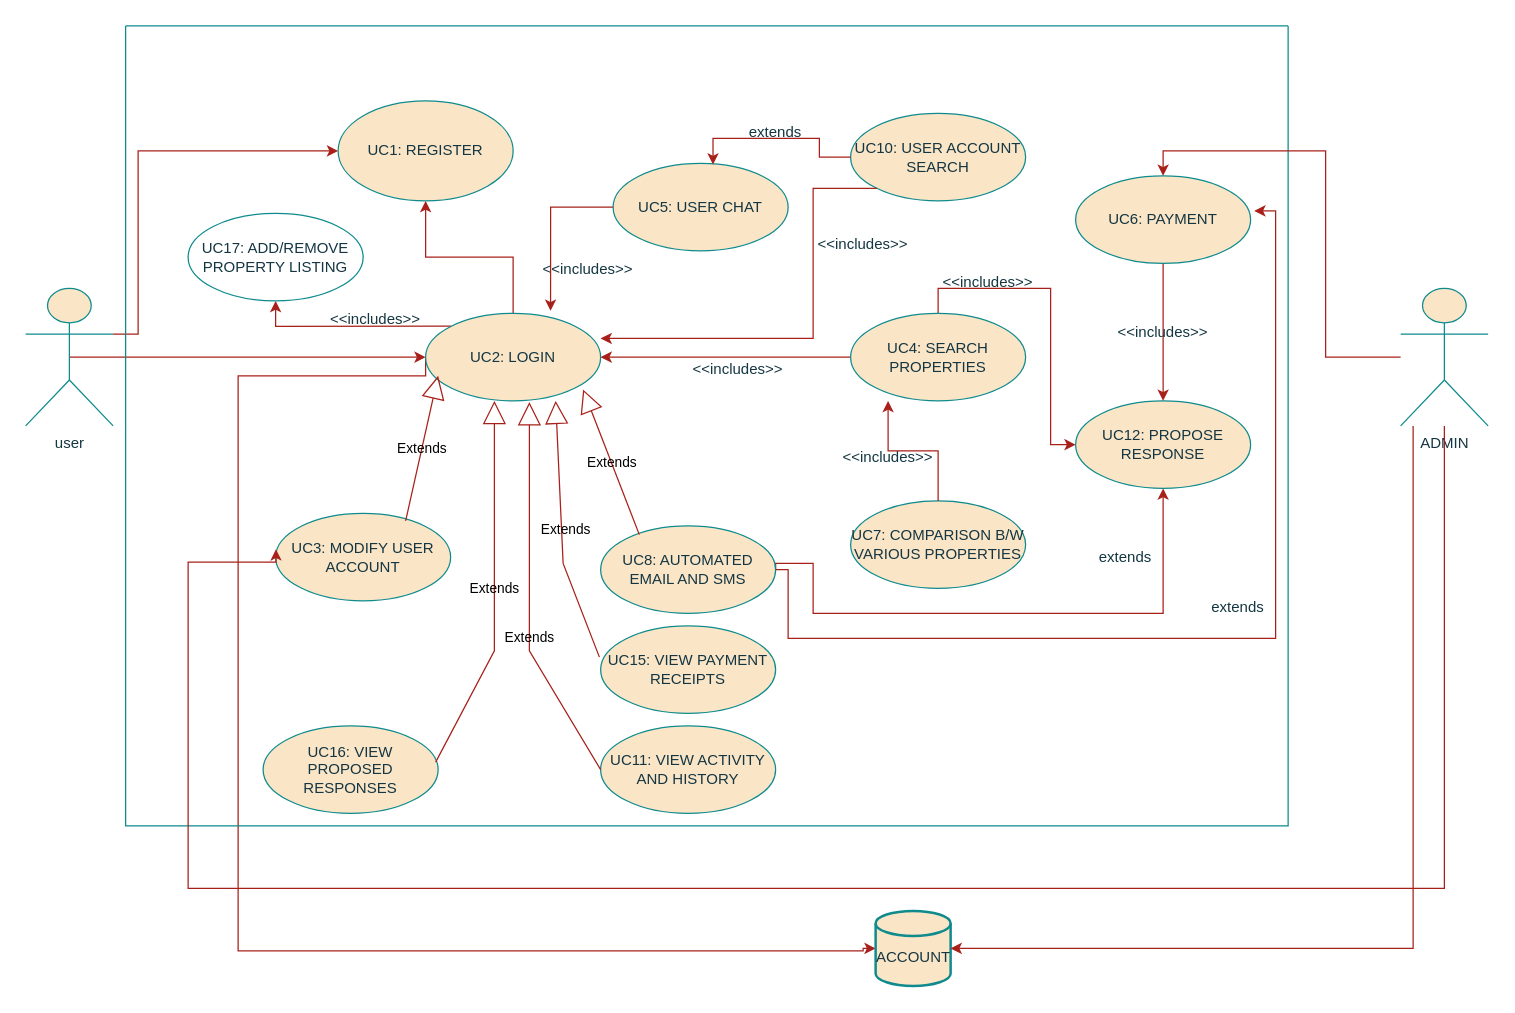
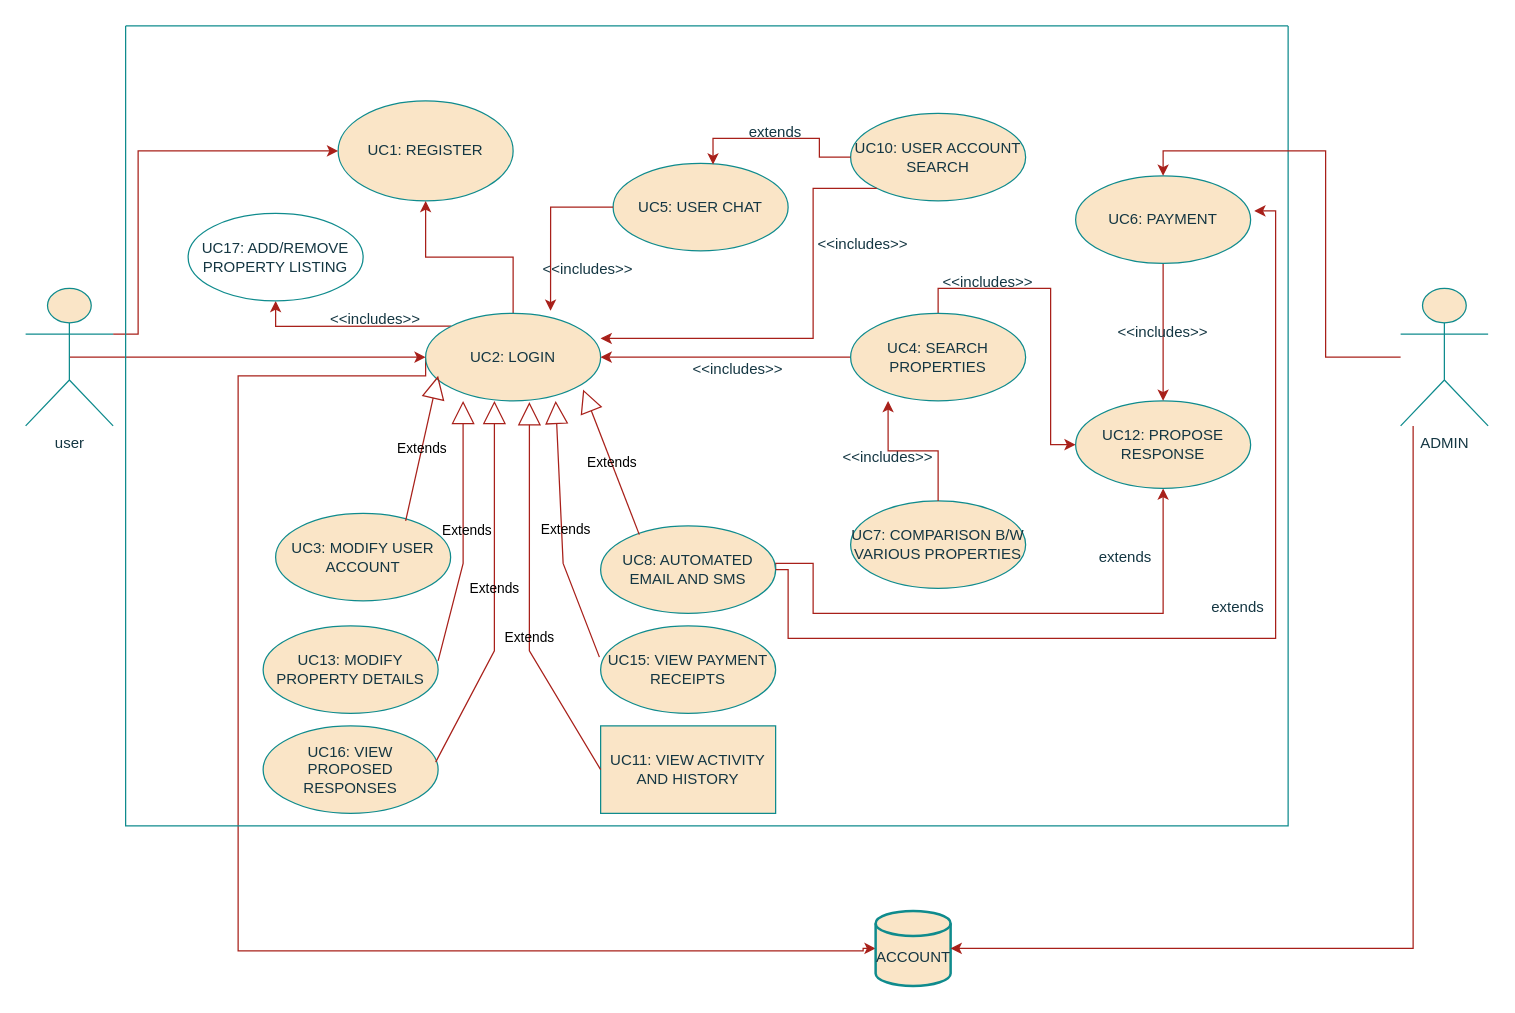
none -> (463, 544)
none -> (351, 669)
(688, 769) -> (688, 769)
(839, 888) -> none
